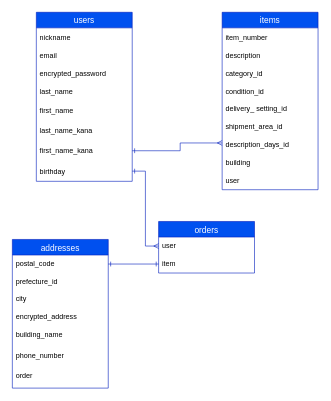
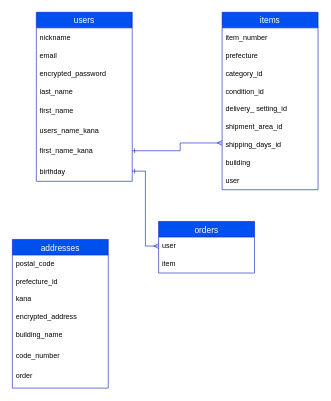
(246, 55) -> (246, 55)
(67, 131) -> (70, 131)
(261, 145) -> (255, 145)
(111, 264) -> none
(23, 299) -> (24, 299)
(40, 356) -> (38, 356)
